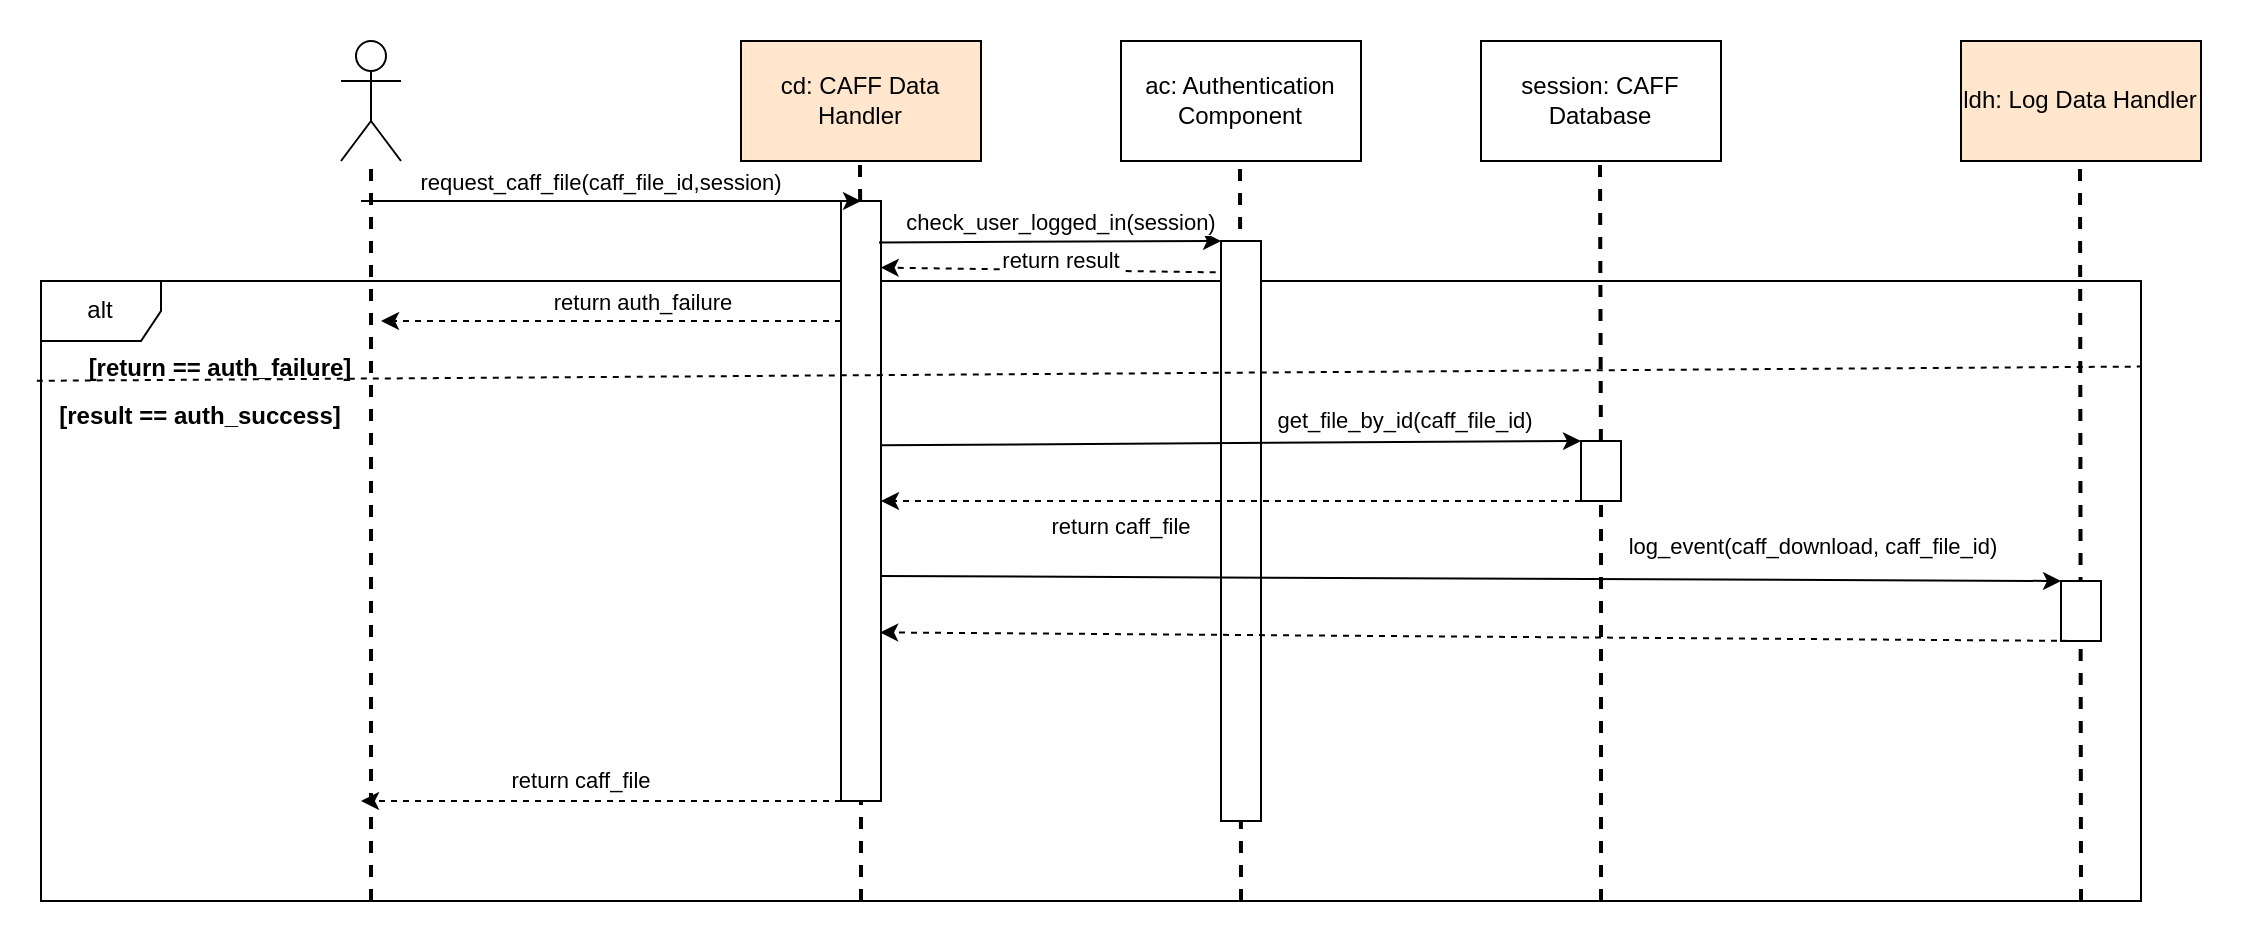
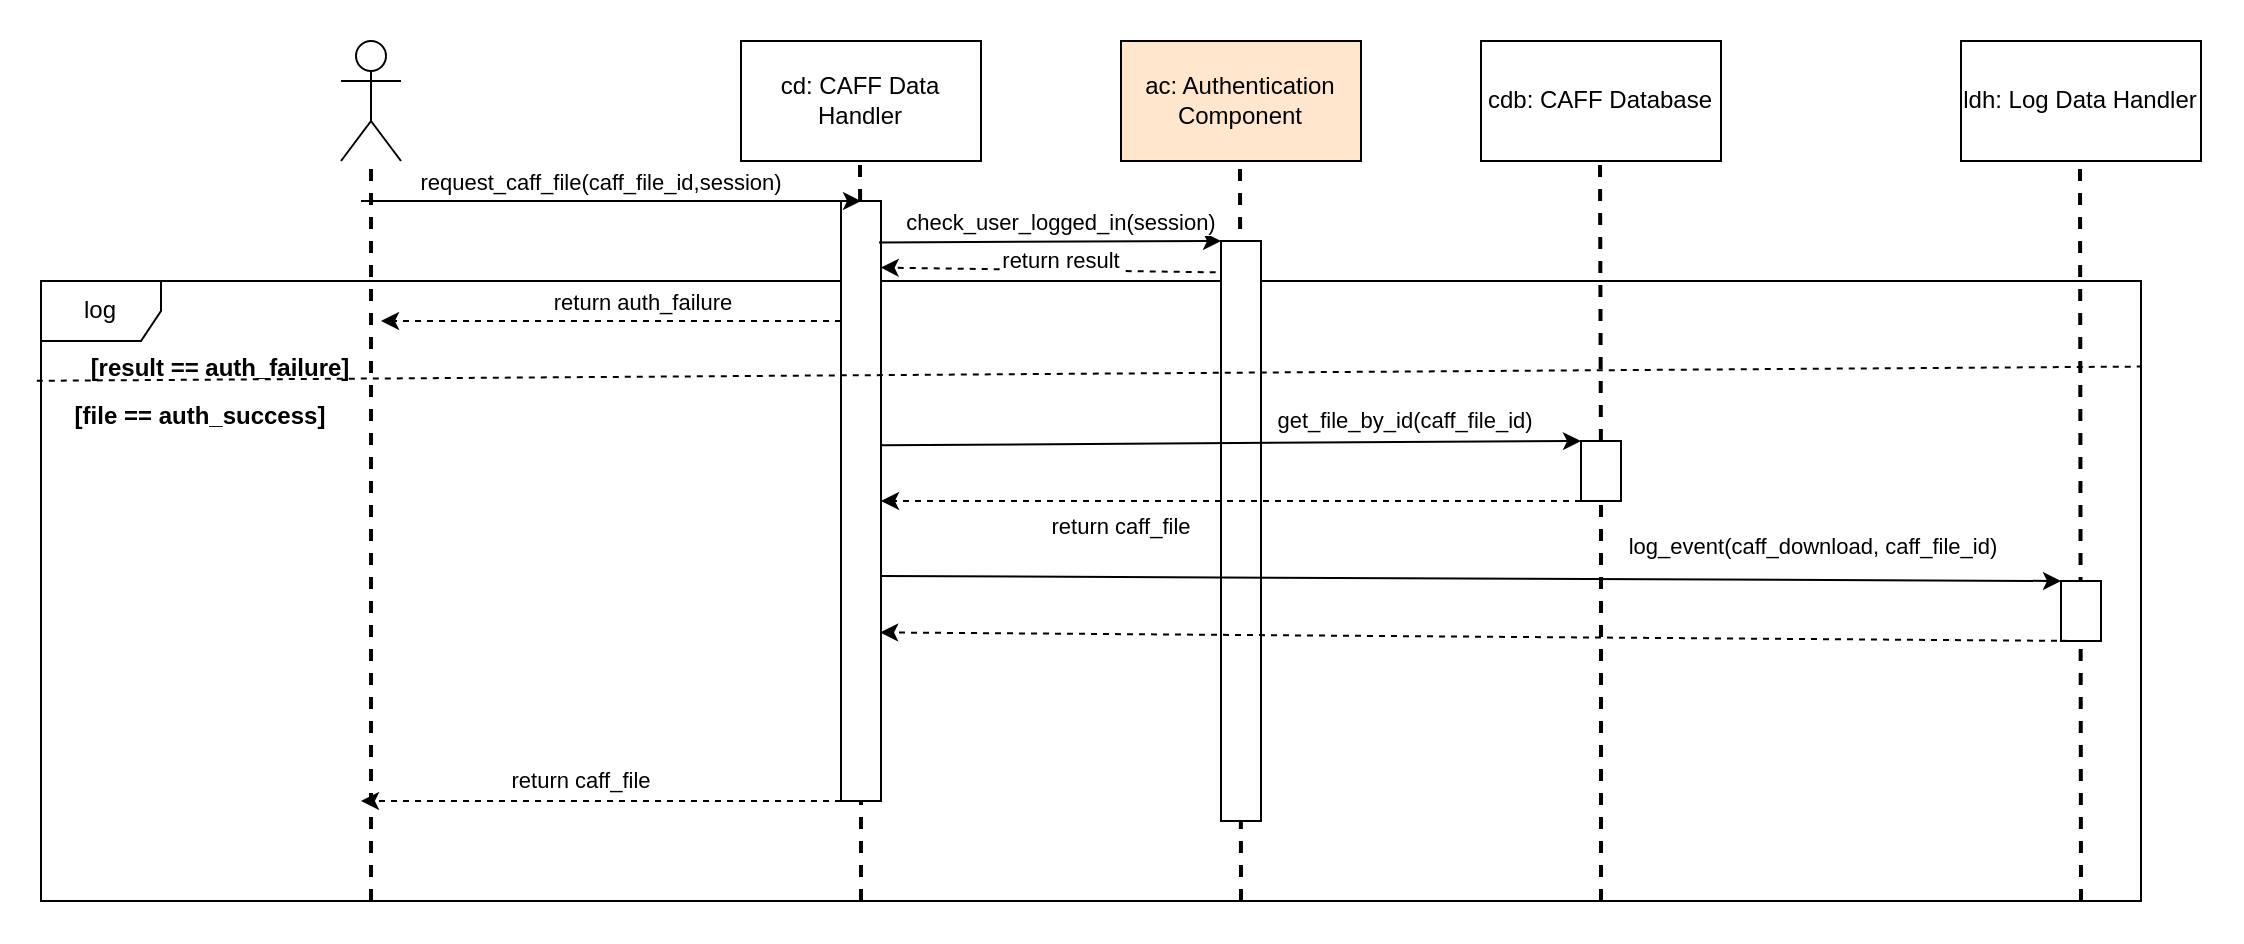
(861, 101) -> (861, 101)
(1241, 101) -> (1241, 101)
(1601, 101) -> (1601, 101)
(2081, 101) -> (2081, 101)
(101, 311) -> (101, 311)
(220, 368) -> (220, 368)
(200, 416) -> (200, 416)
